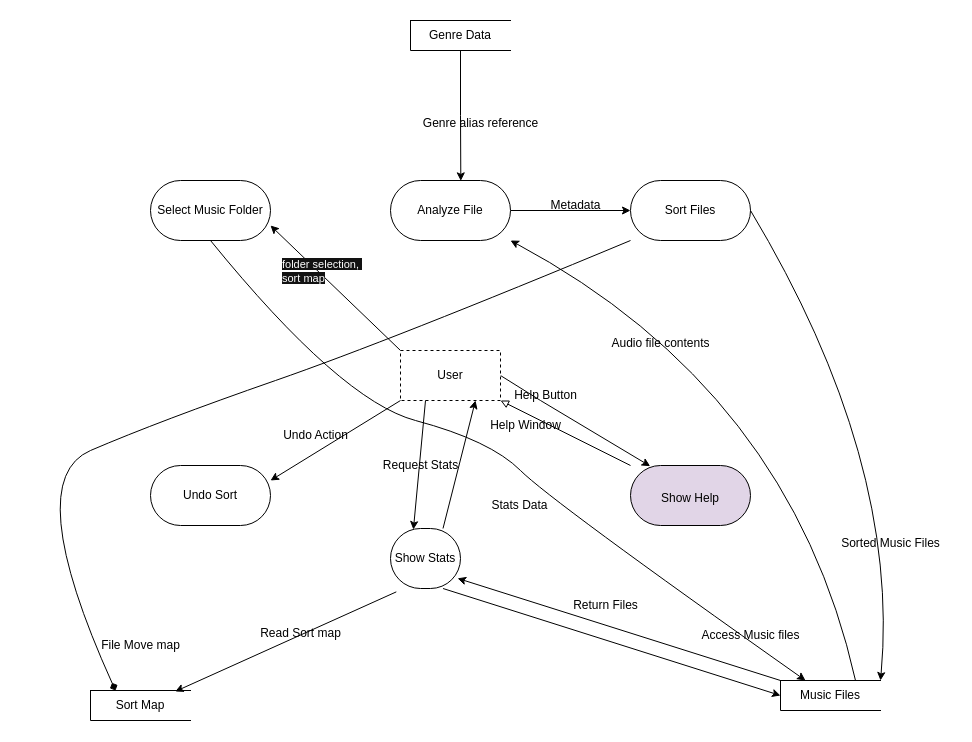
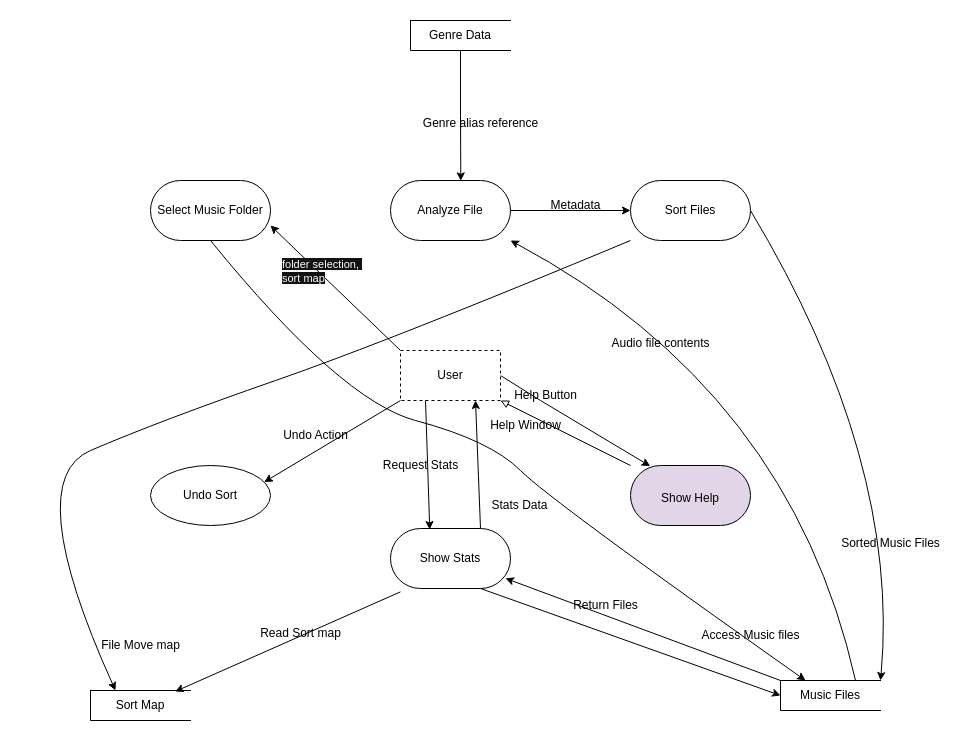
(211, 496) -> (211, 496)
(426, 559) -> (451, 559)
(112, 683) -> (112, 683)
